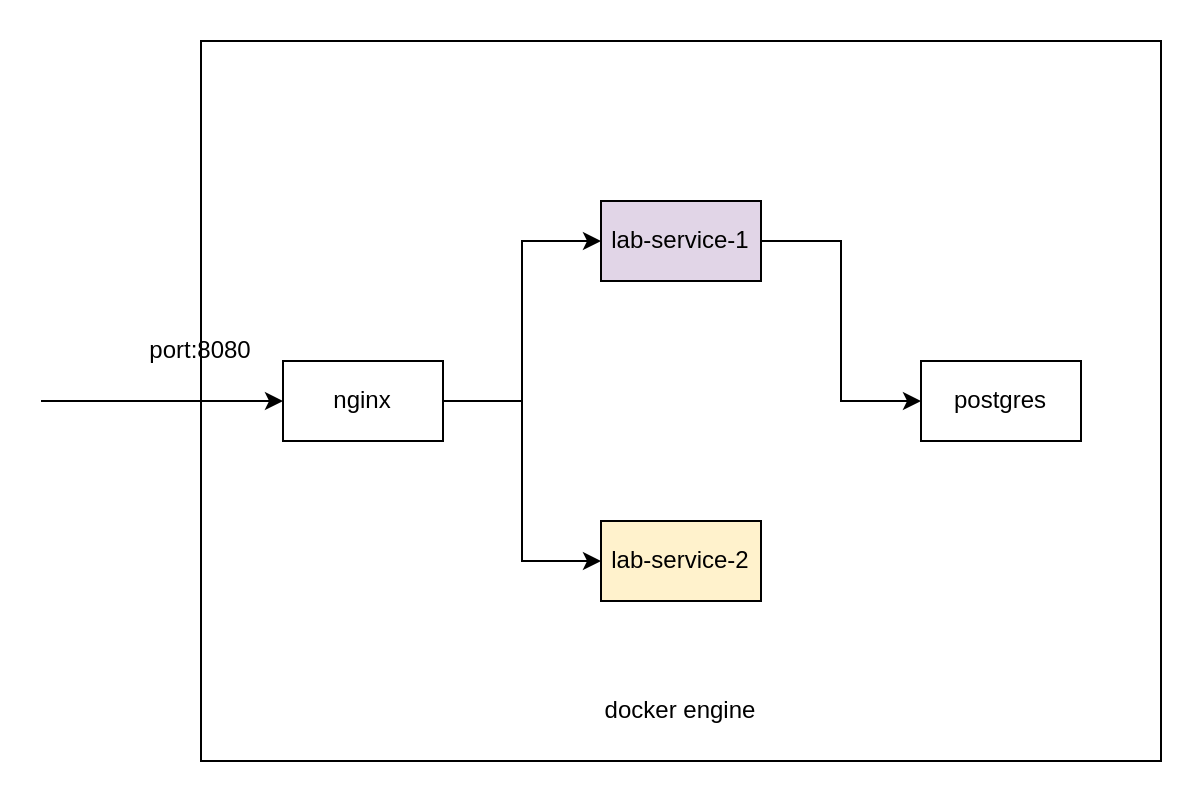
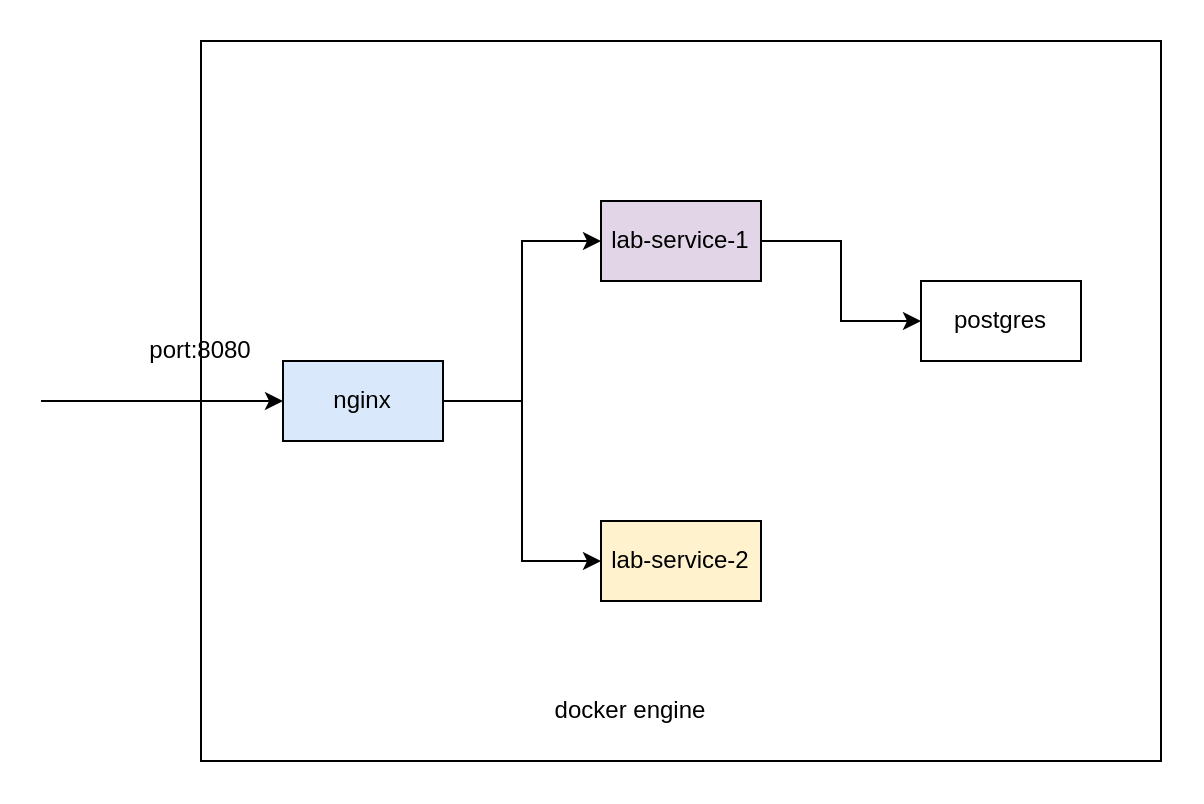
(363, 401) -> (363, 401)
(1001, 401) -> (1001, 321)
(681, 711) -> (631, 711)
